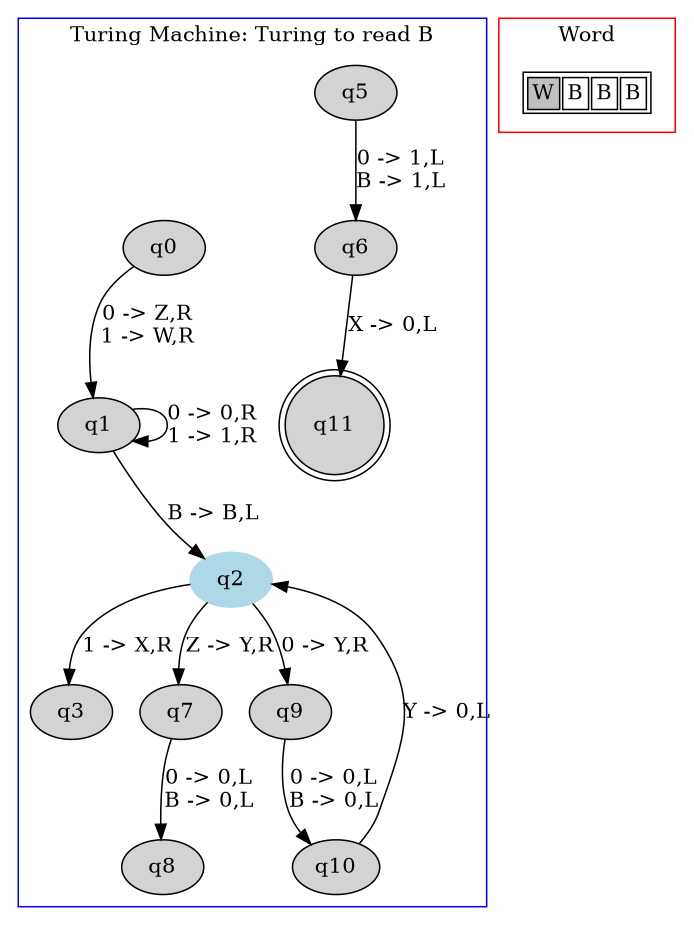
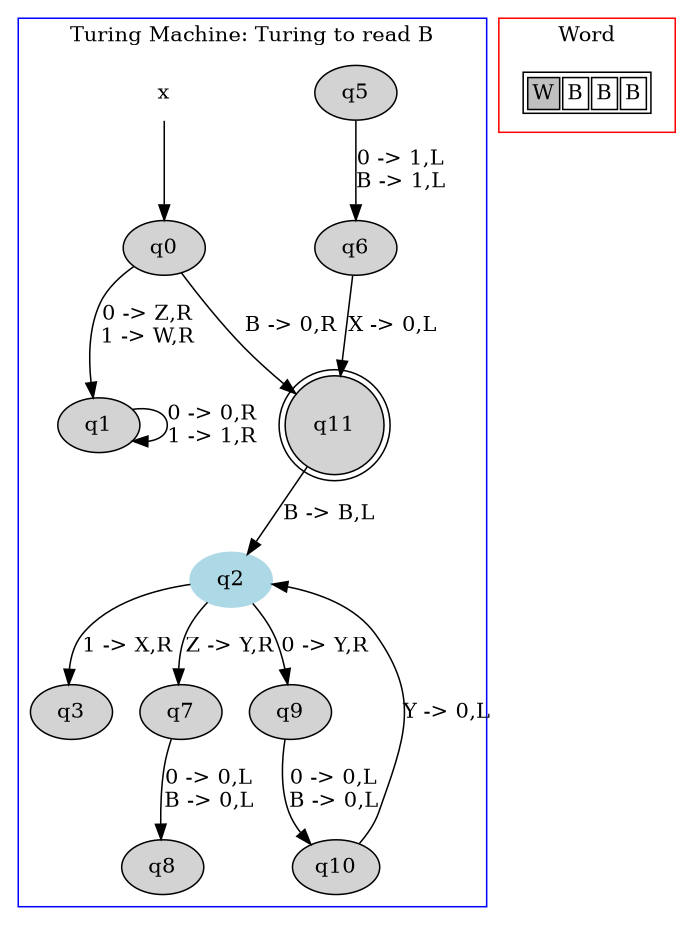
none -> (164, 93)
none -> (229, 332)
(149, 503) -> (282, 504)
